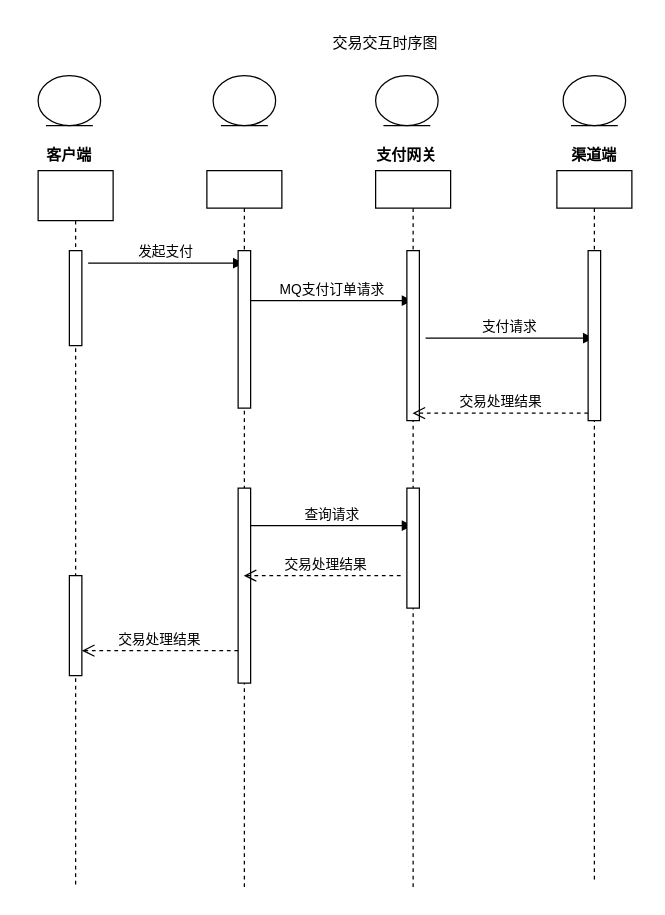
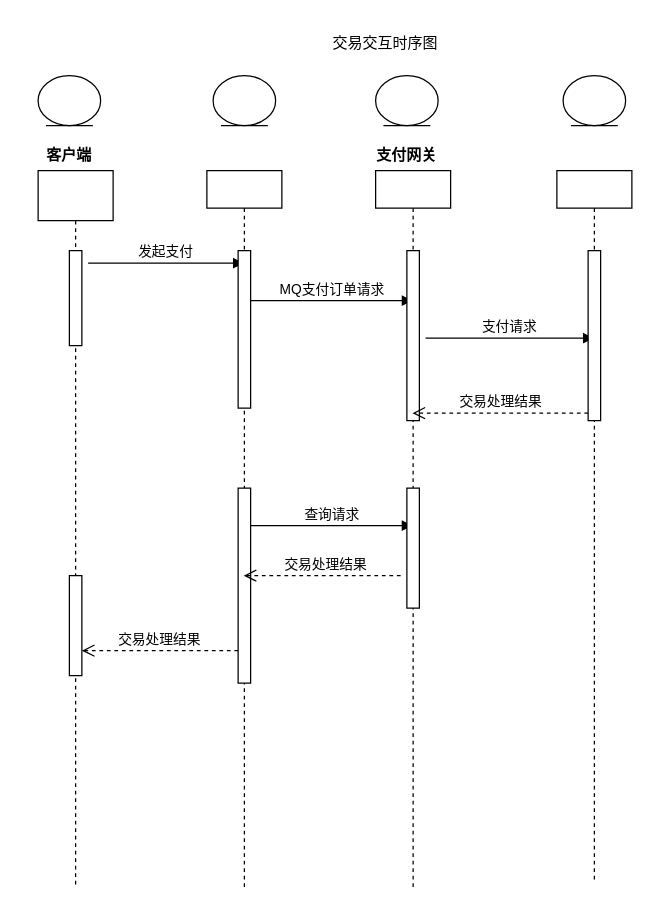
(594, 154) -> none
